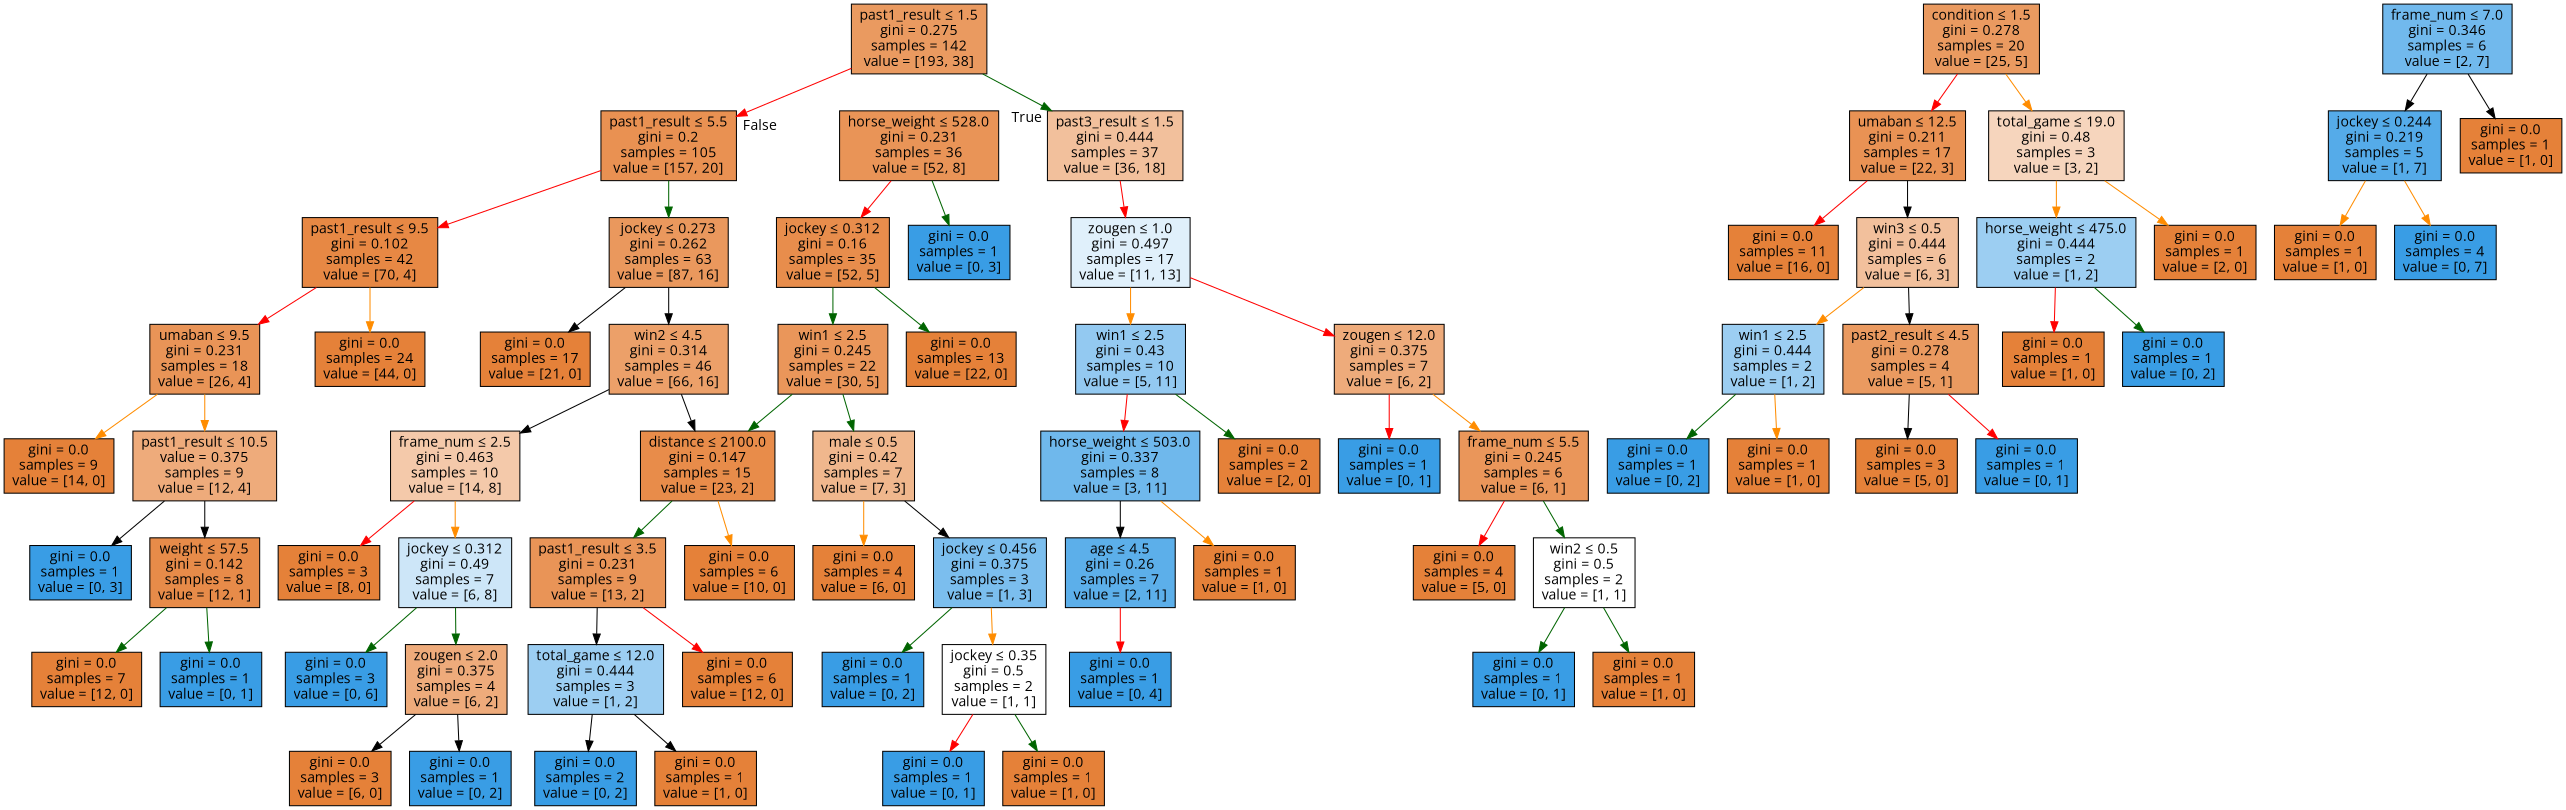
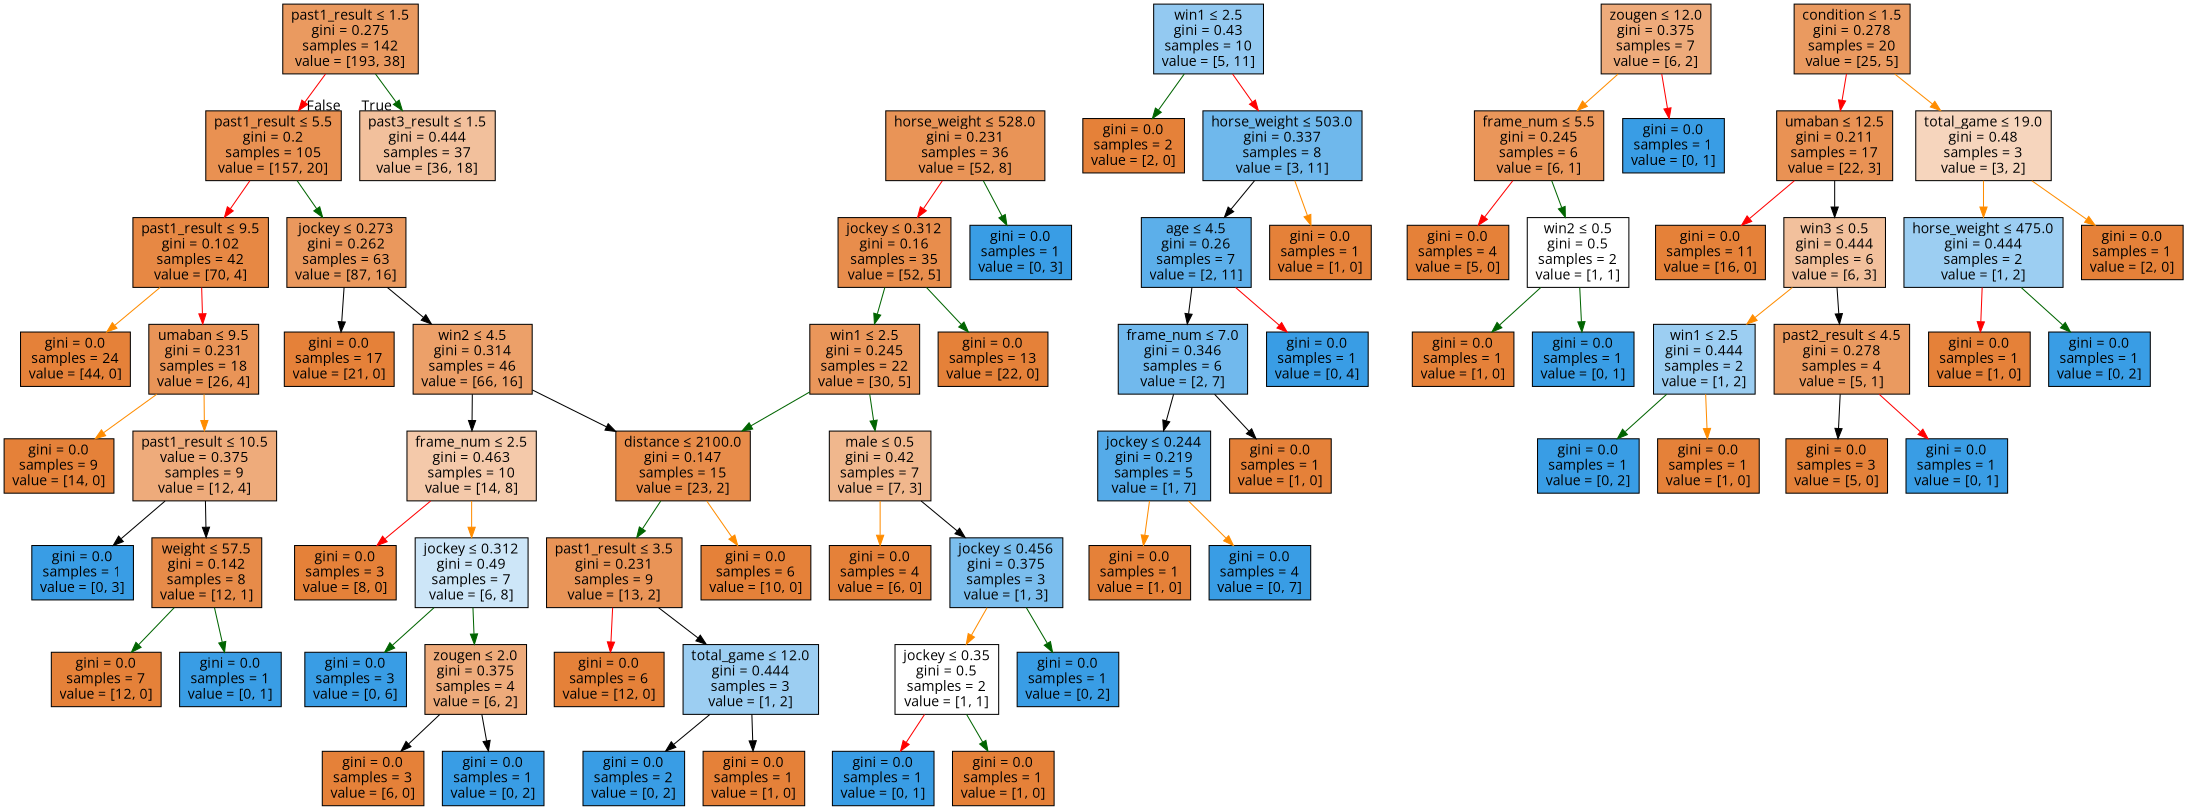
(1131, 252) -> none
none -> (1190, 301)
